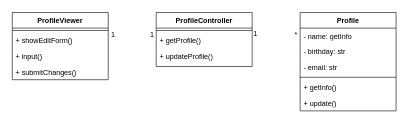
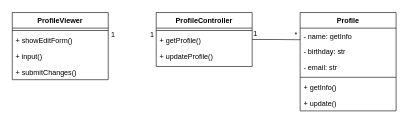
none -> (276, 39)
